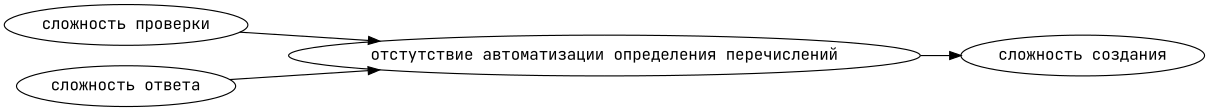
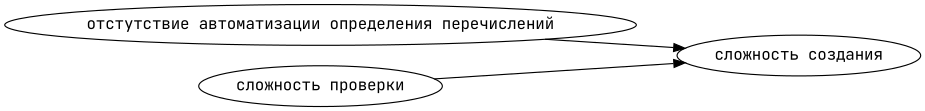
(304, 36) -> (554, 71)
(126, 86) -> none
